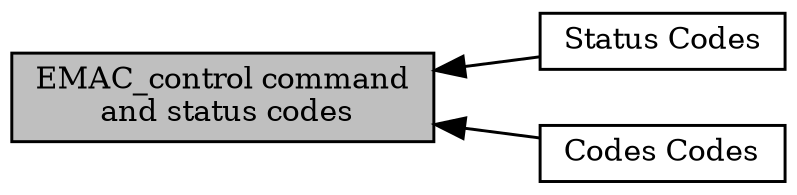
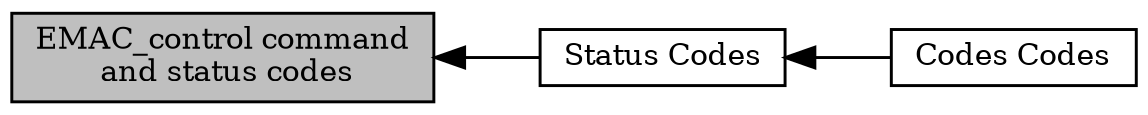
(502, 133) -> (853, 58)
